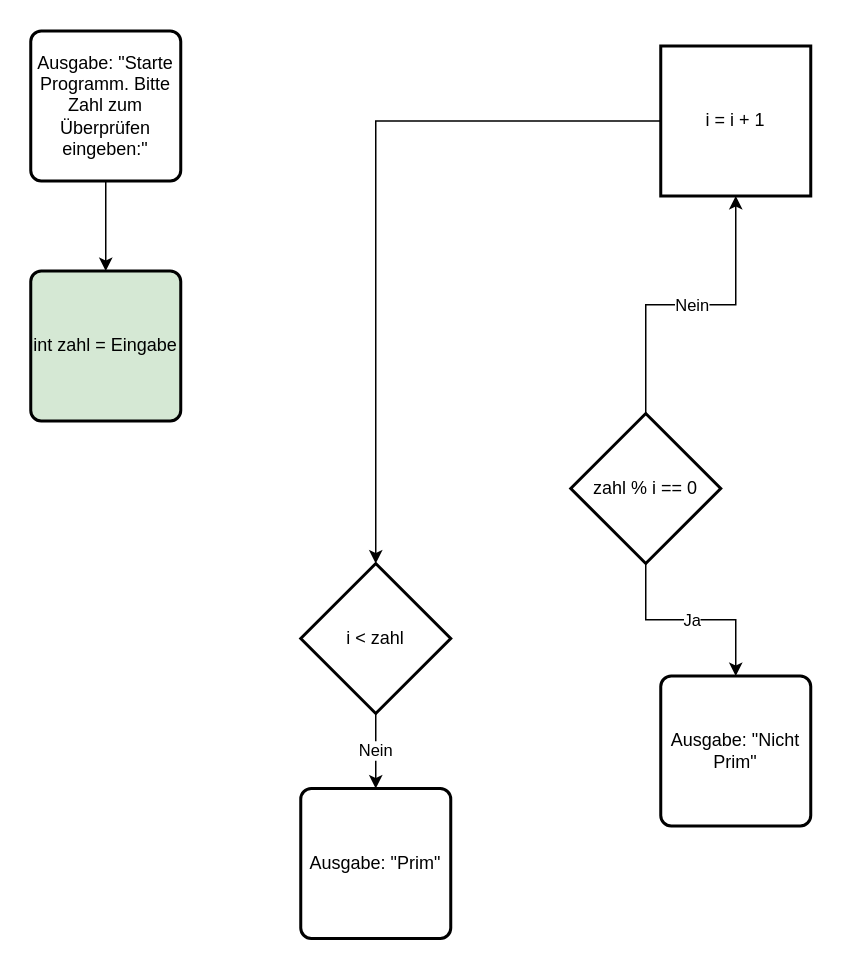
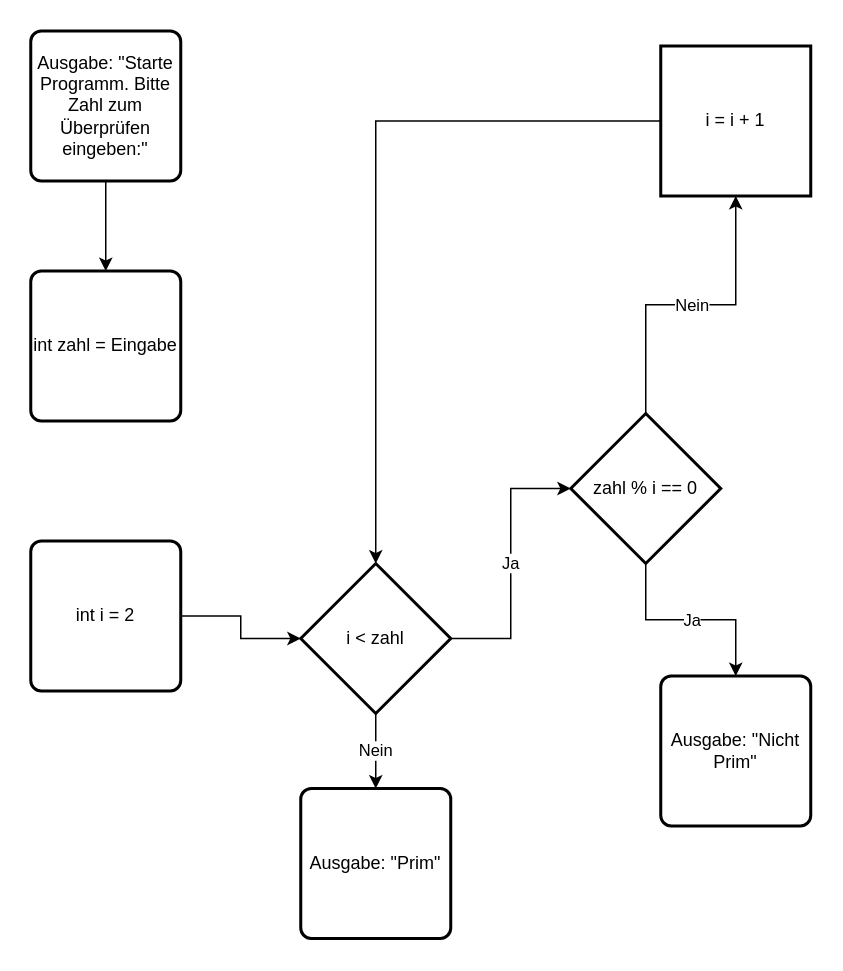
(106, 346) -> (106, 346)
none -> (511, 568)
none -> (106, 616)
none -> (241, 622)
